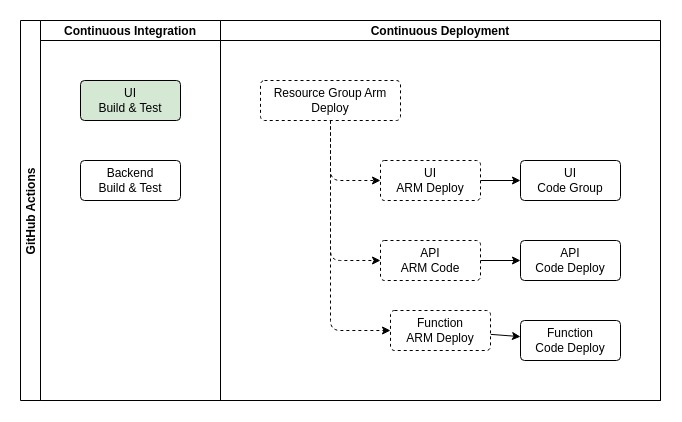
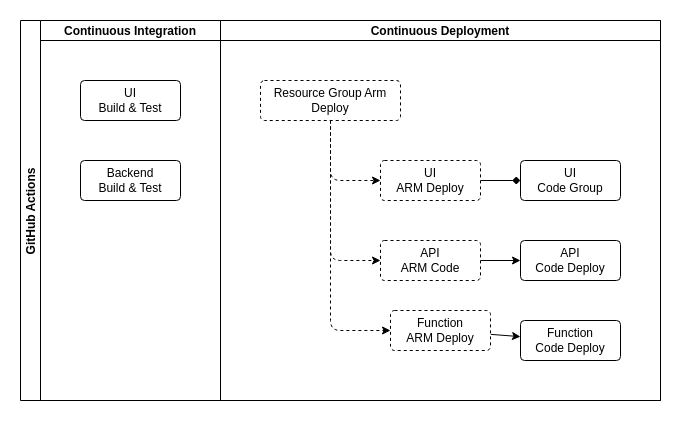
(131, 101) -> (131, 101)
(512, 181) -> (512, 181)
